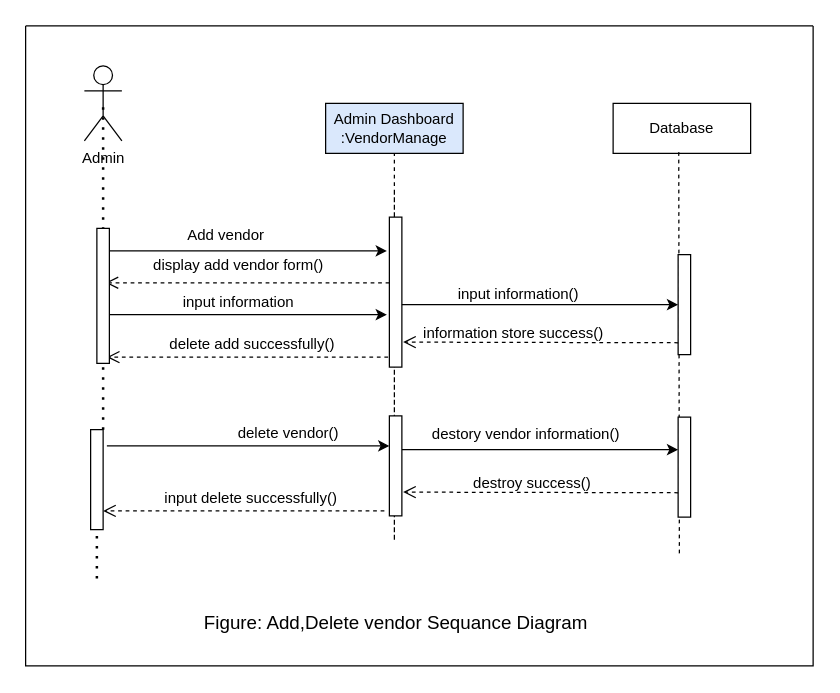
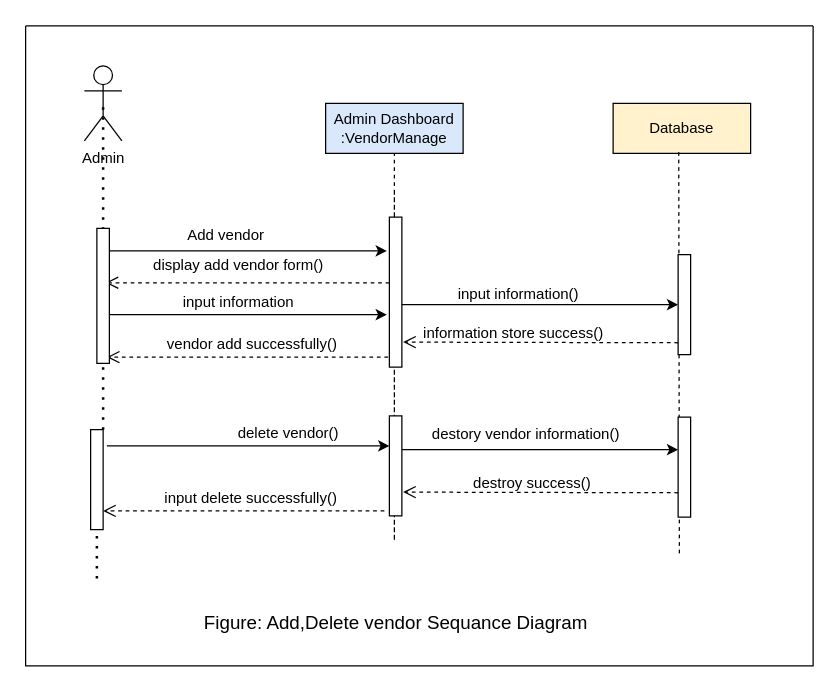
(682, 128) -> (682, 128)
(253, 344) -> (253, 344)
